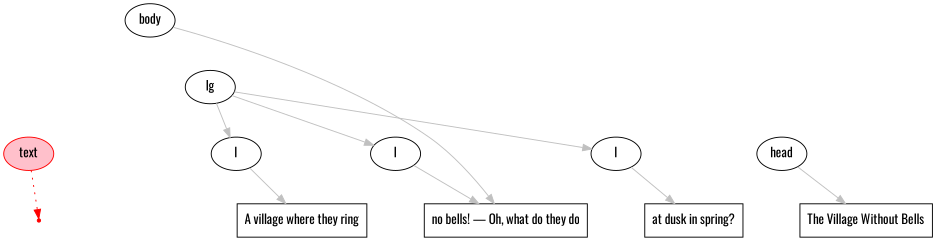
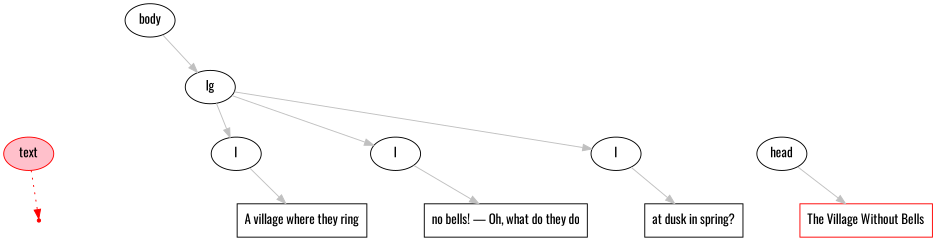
(344, 89) -> (177, 50)
(866, 220) -> (866, 220)
